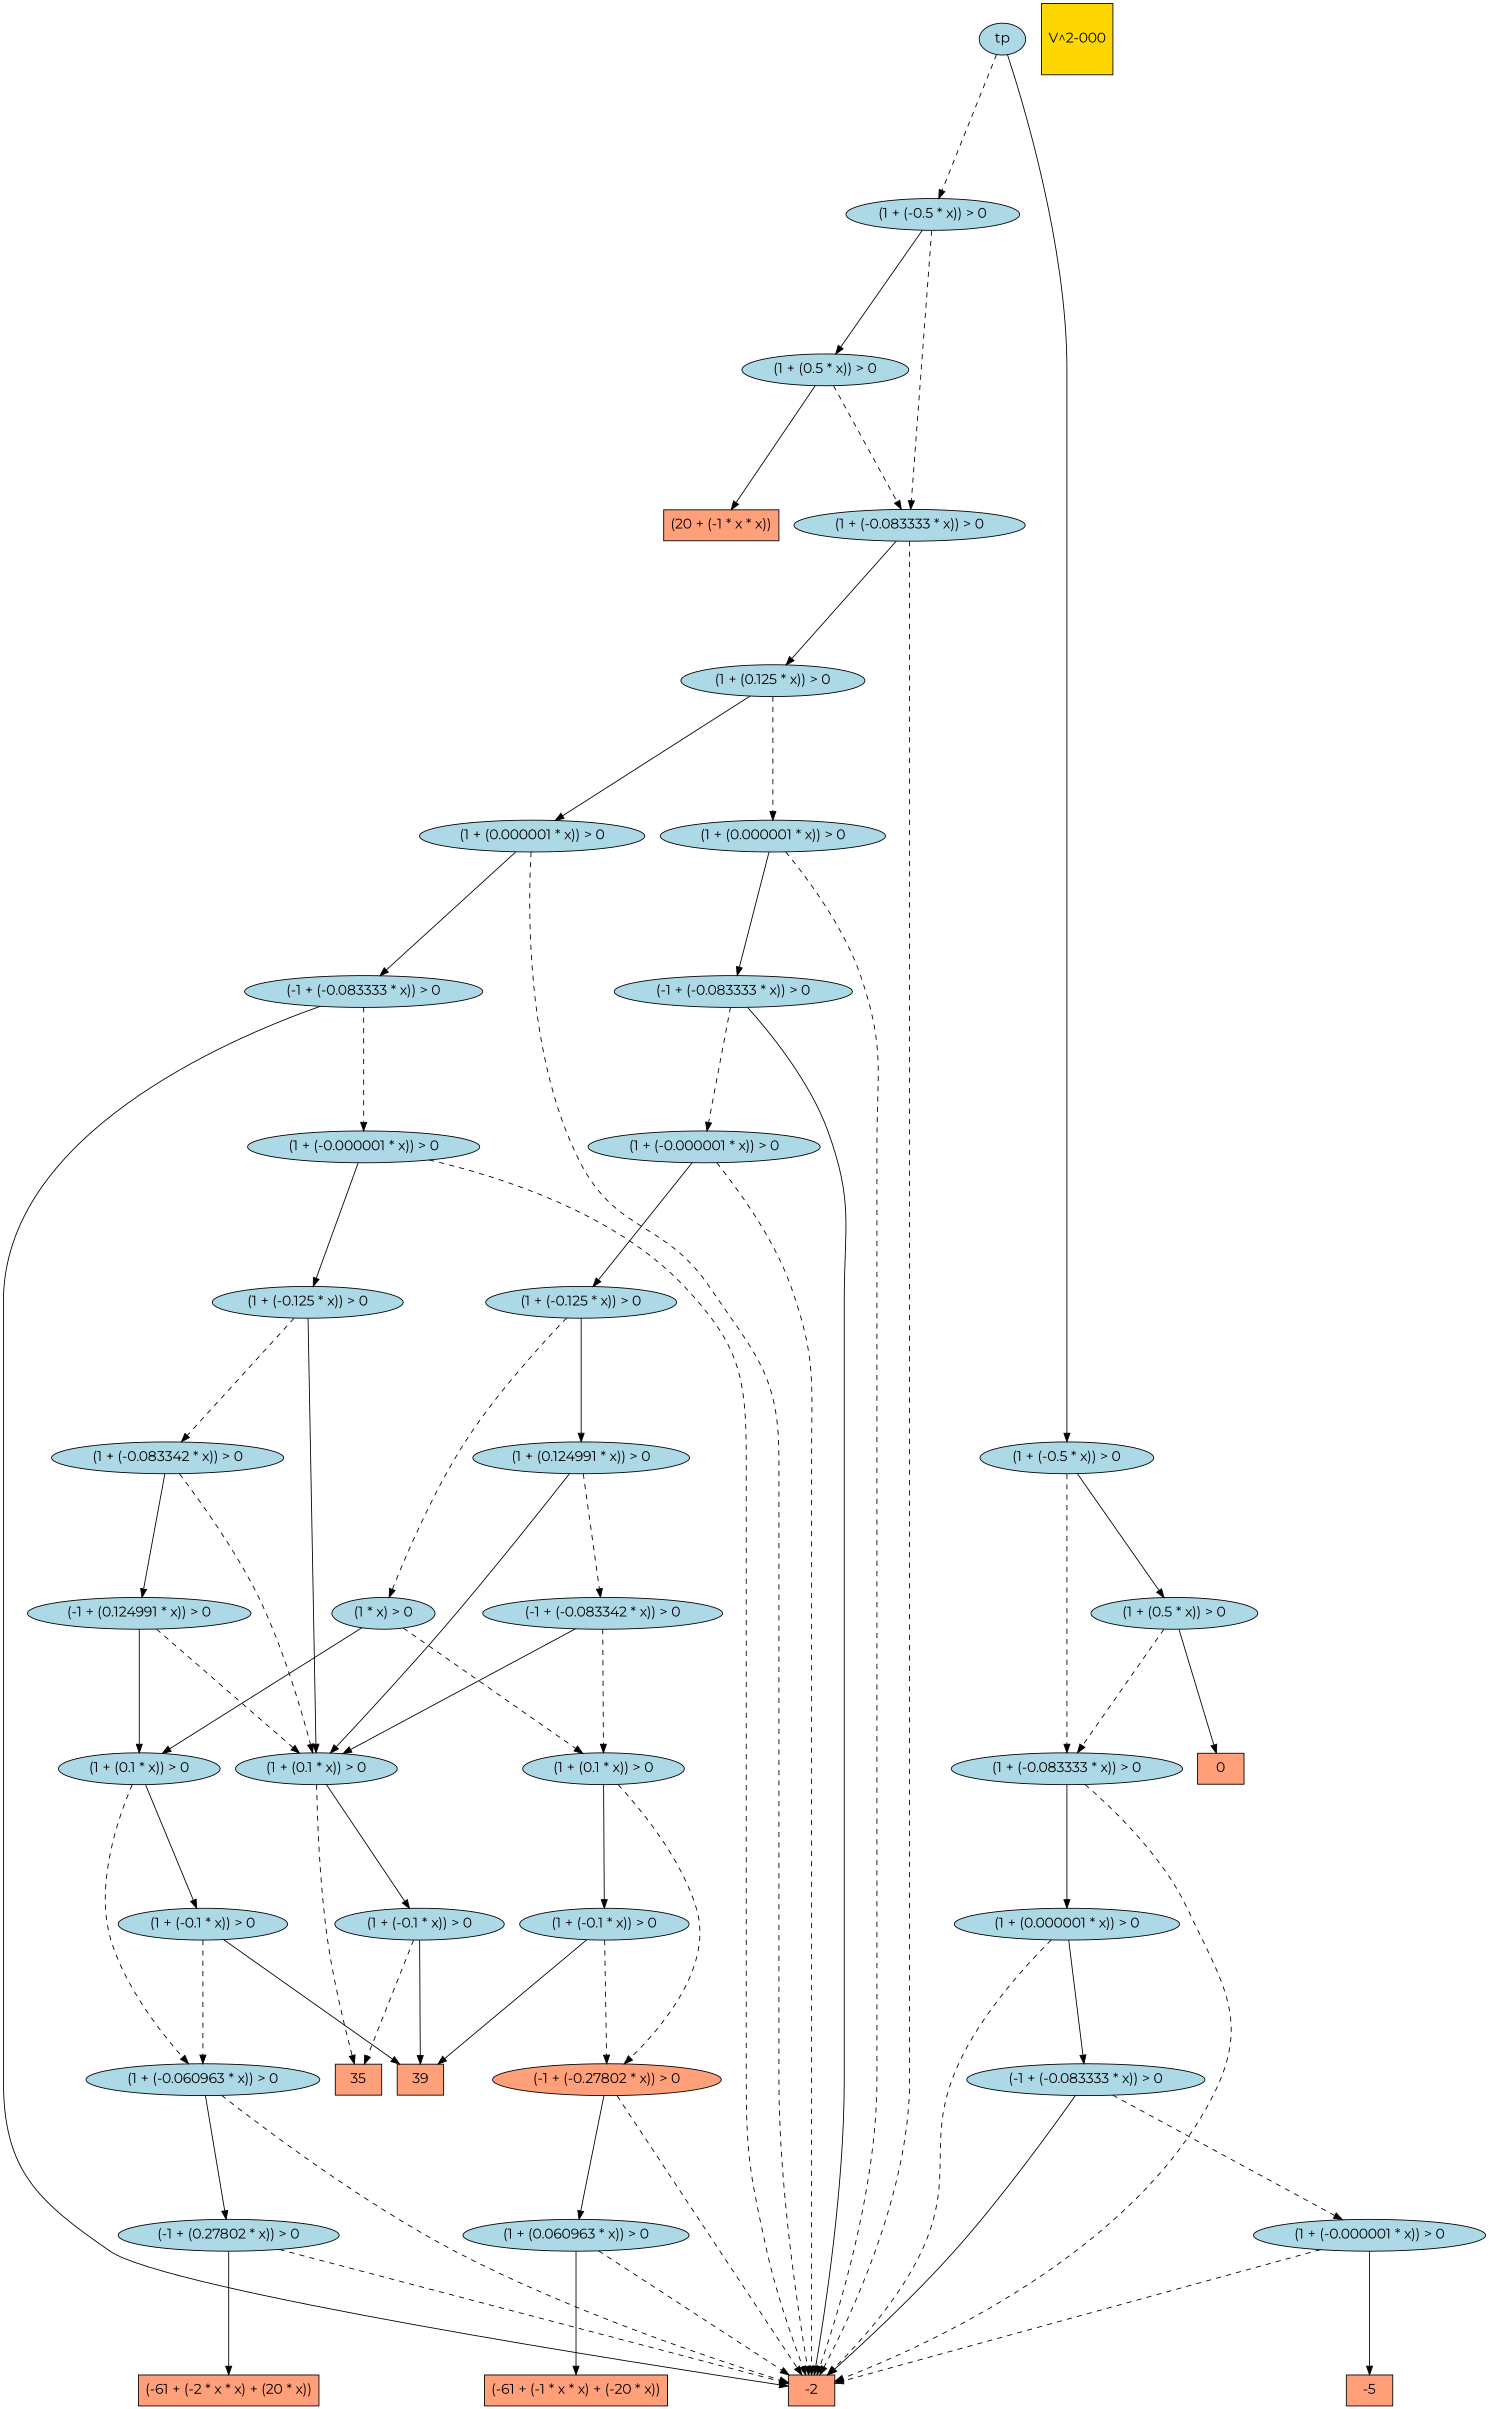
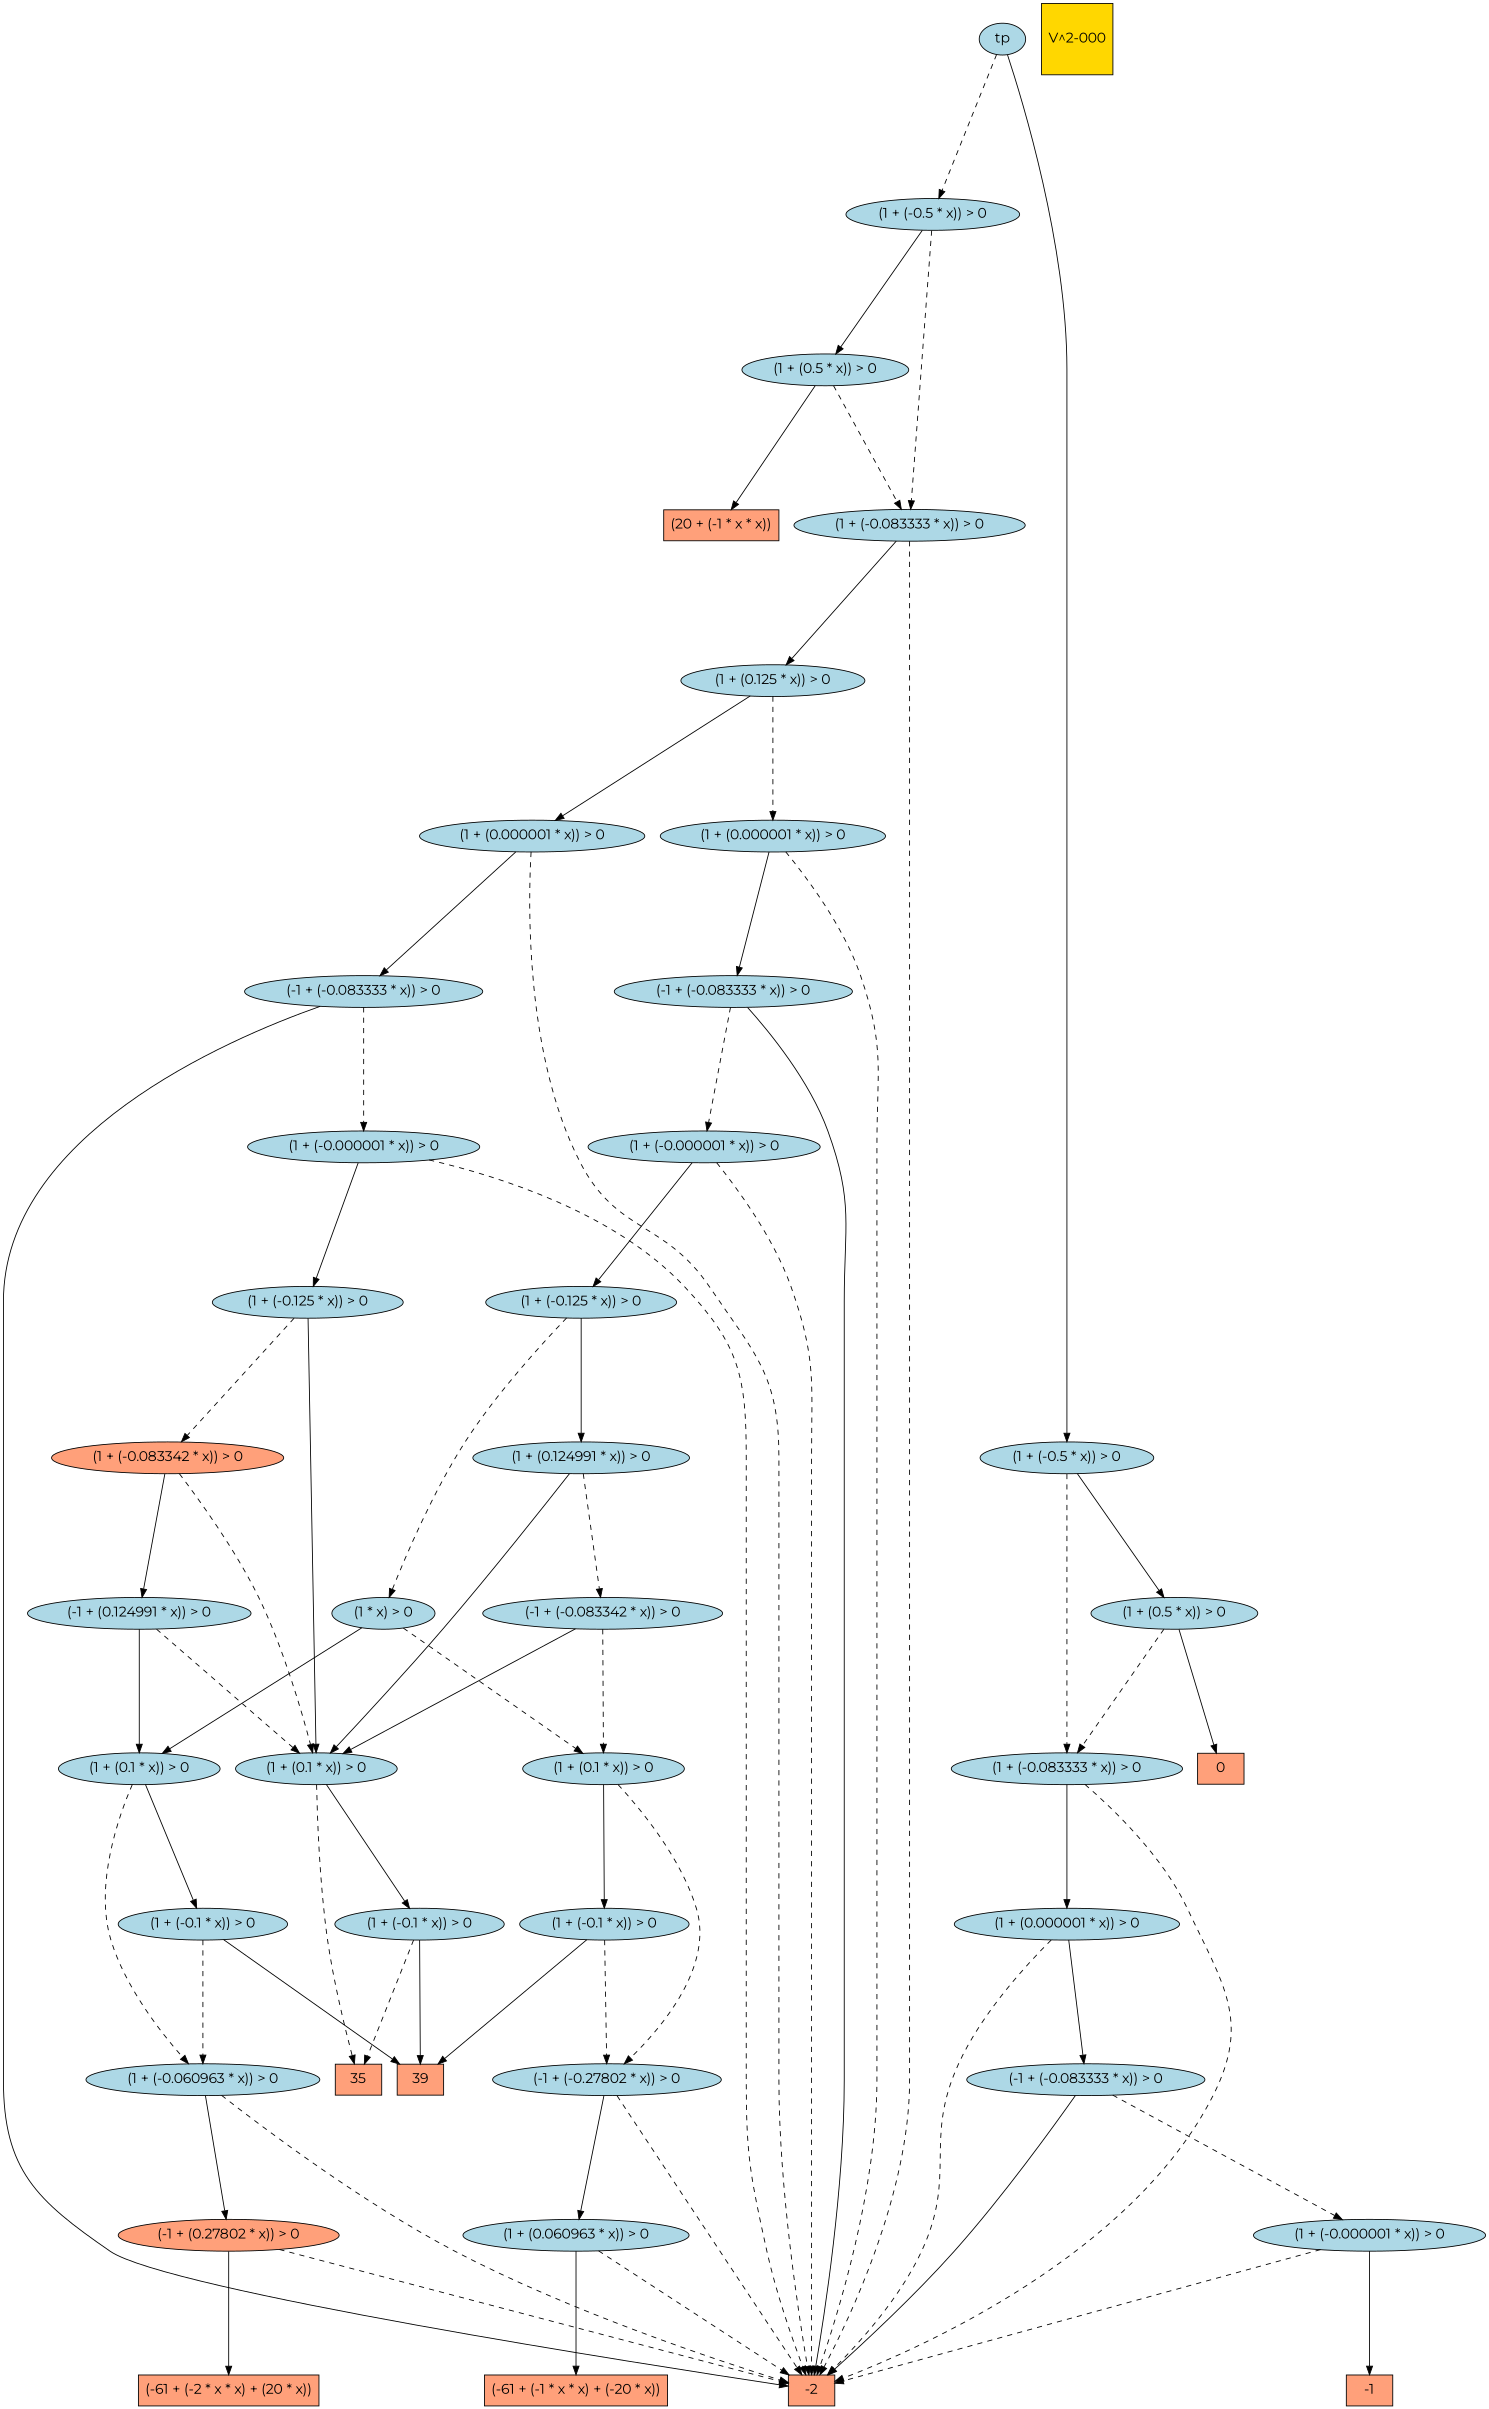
(168, 1458) -> (168, 1458)
(607, 2080) -> (607, 2080)
(229, 2235) -> (229, 2235)
(1370, 2390) -> (1370, 2390)
